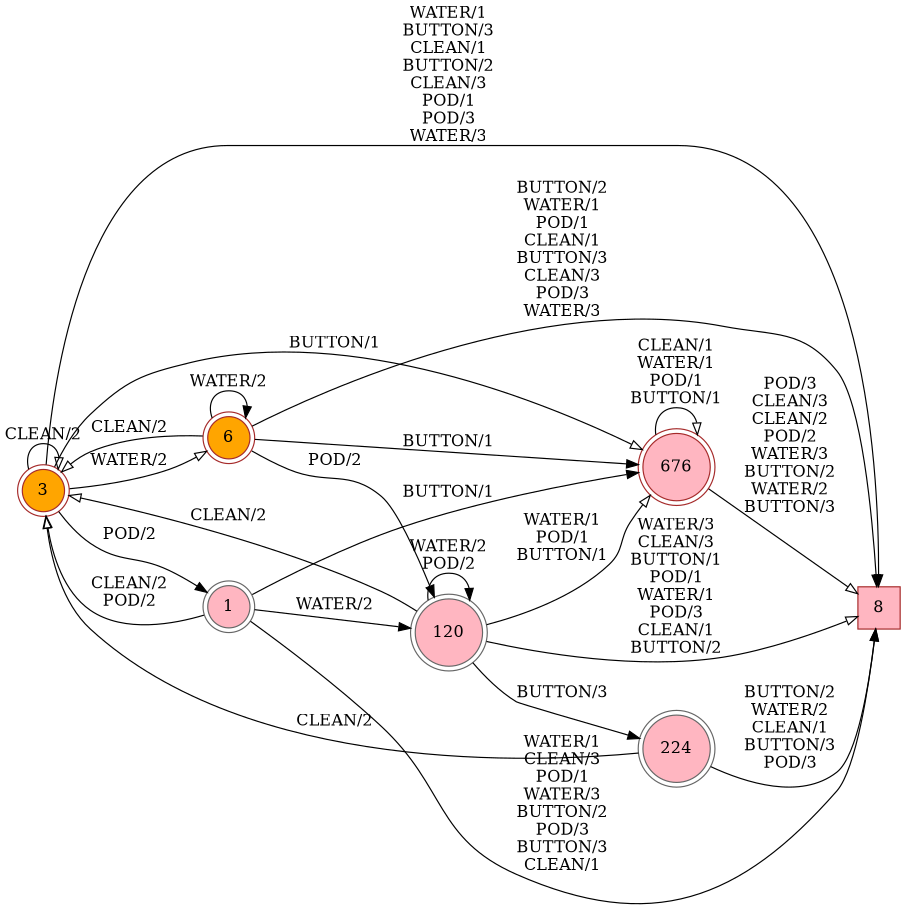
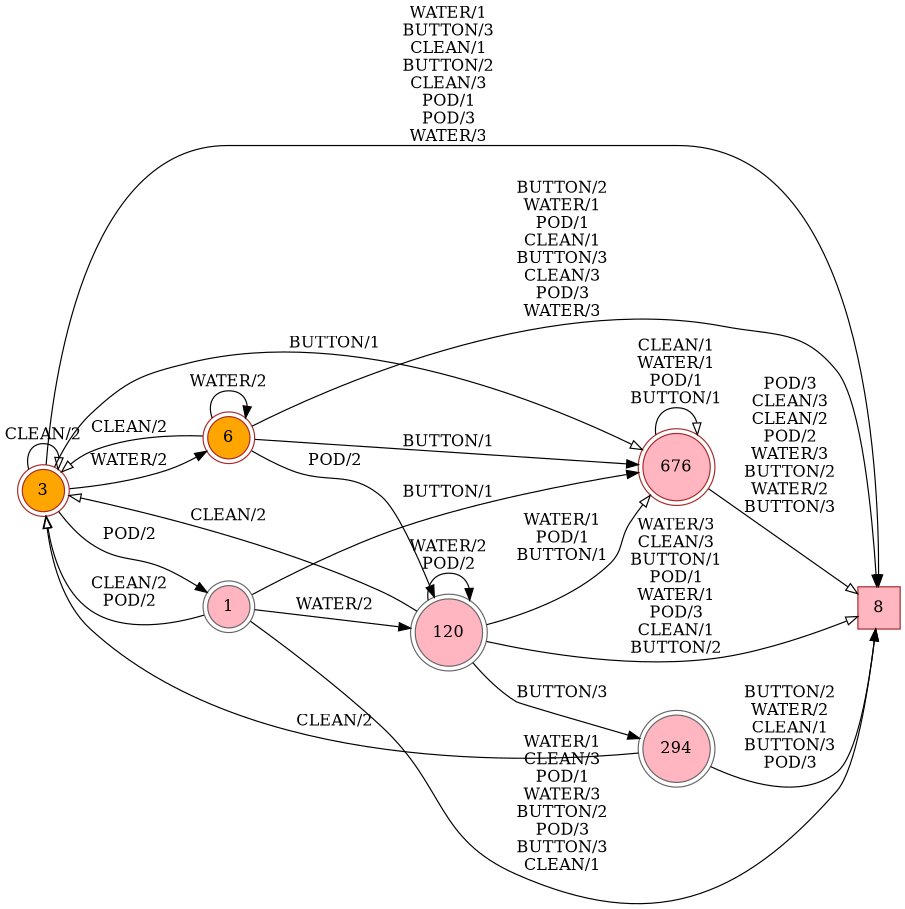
(135, 479) -> (135, 479)
(677, 749) -> (677, 749)
